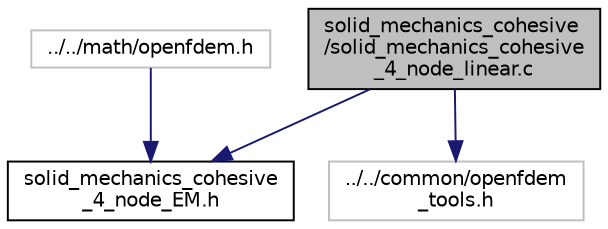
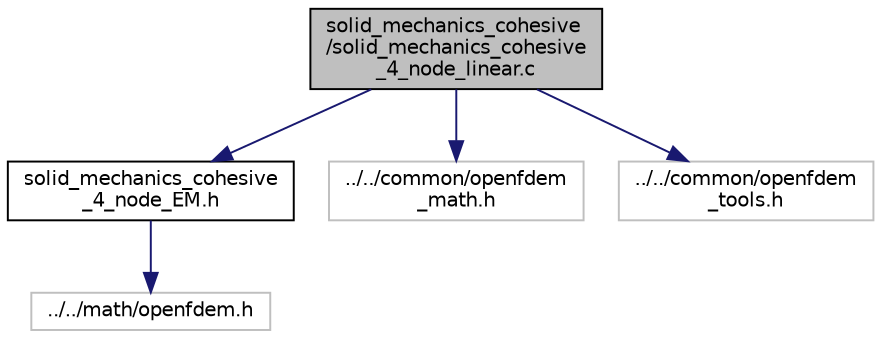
(151, 105) -> (151, 246)
none -> (456, 191)
